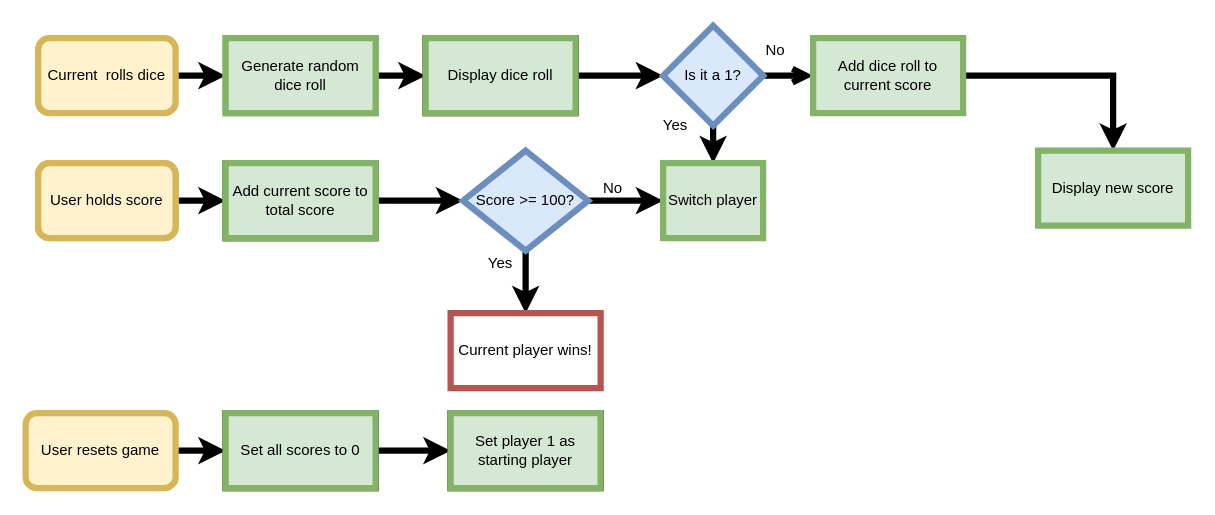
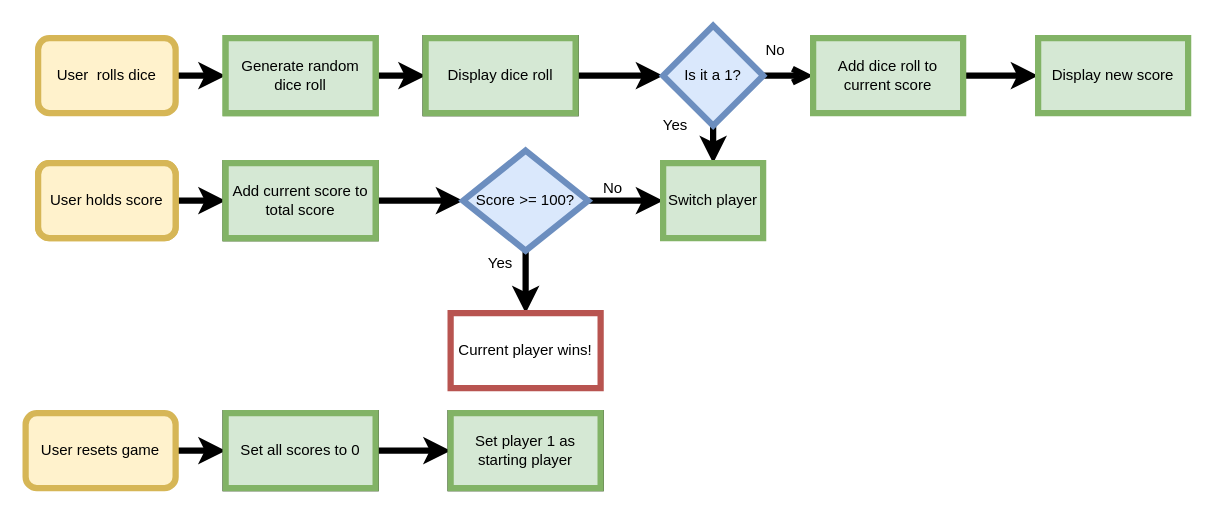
(107, 76) -> (107, 76)
(1113, 188) -> (1113, 76)
